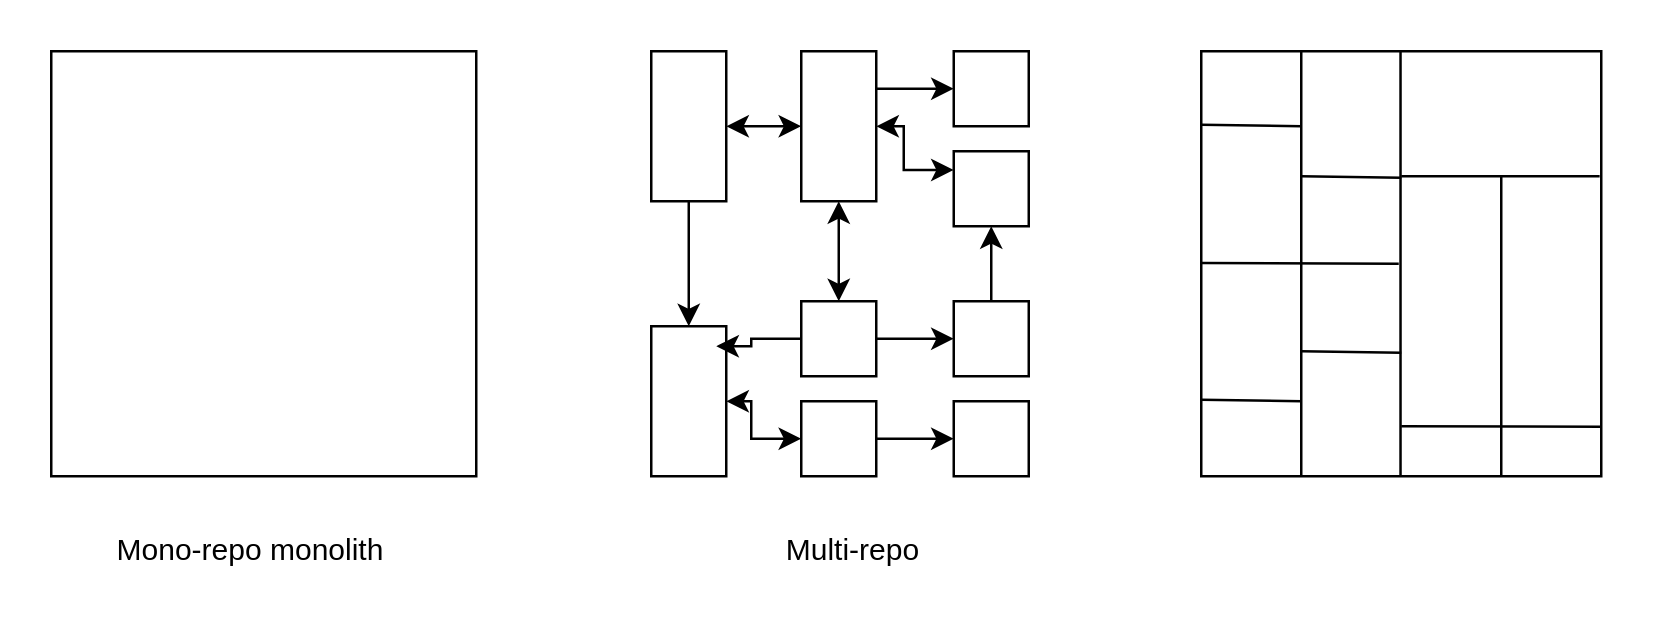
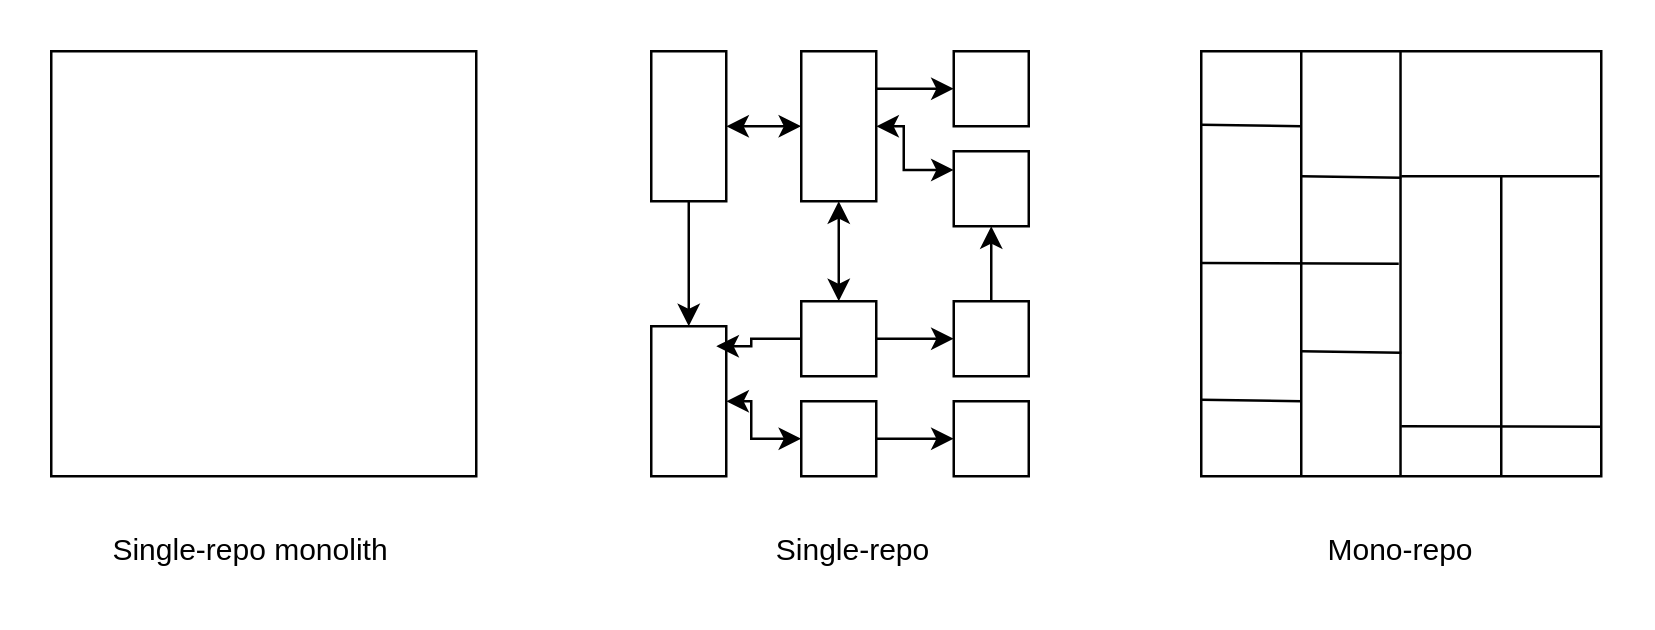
(251, 551) -> (251, 551)
(854, 551) -> (854, 551)
none -> (1401, 551)
